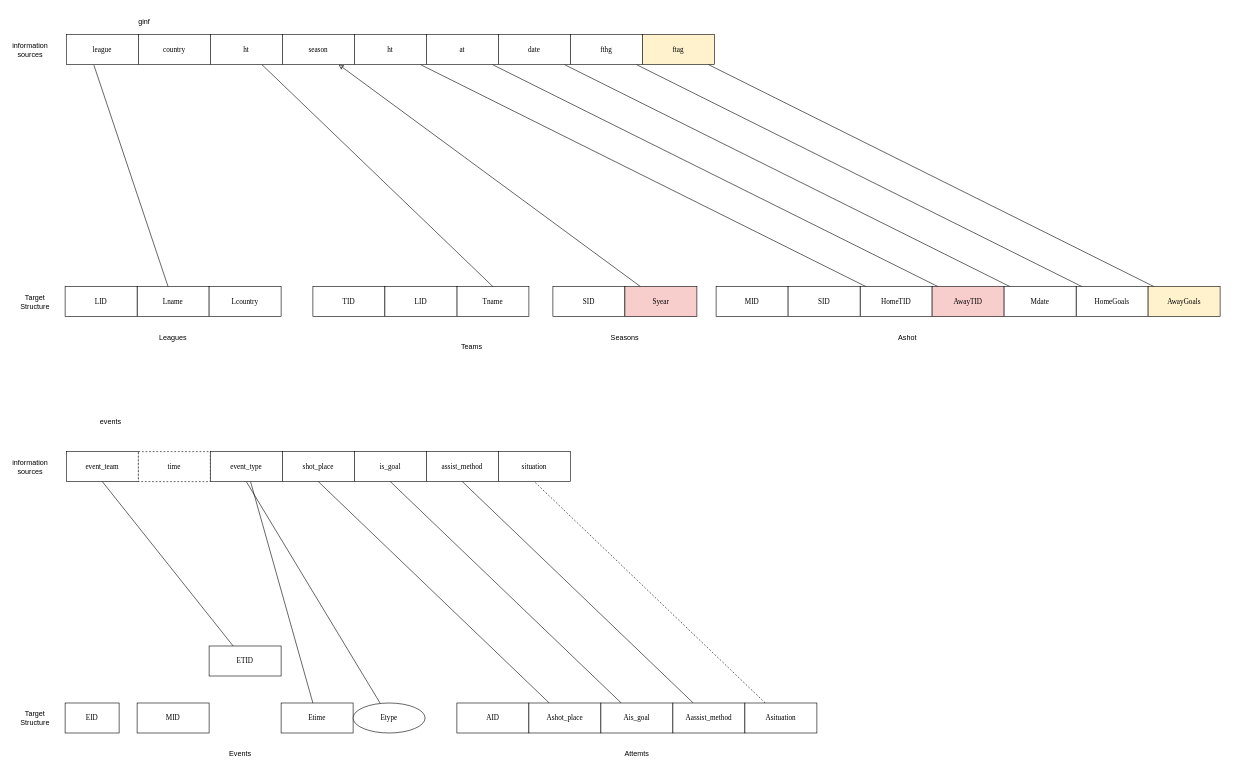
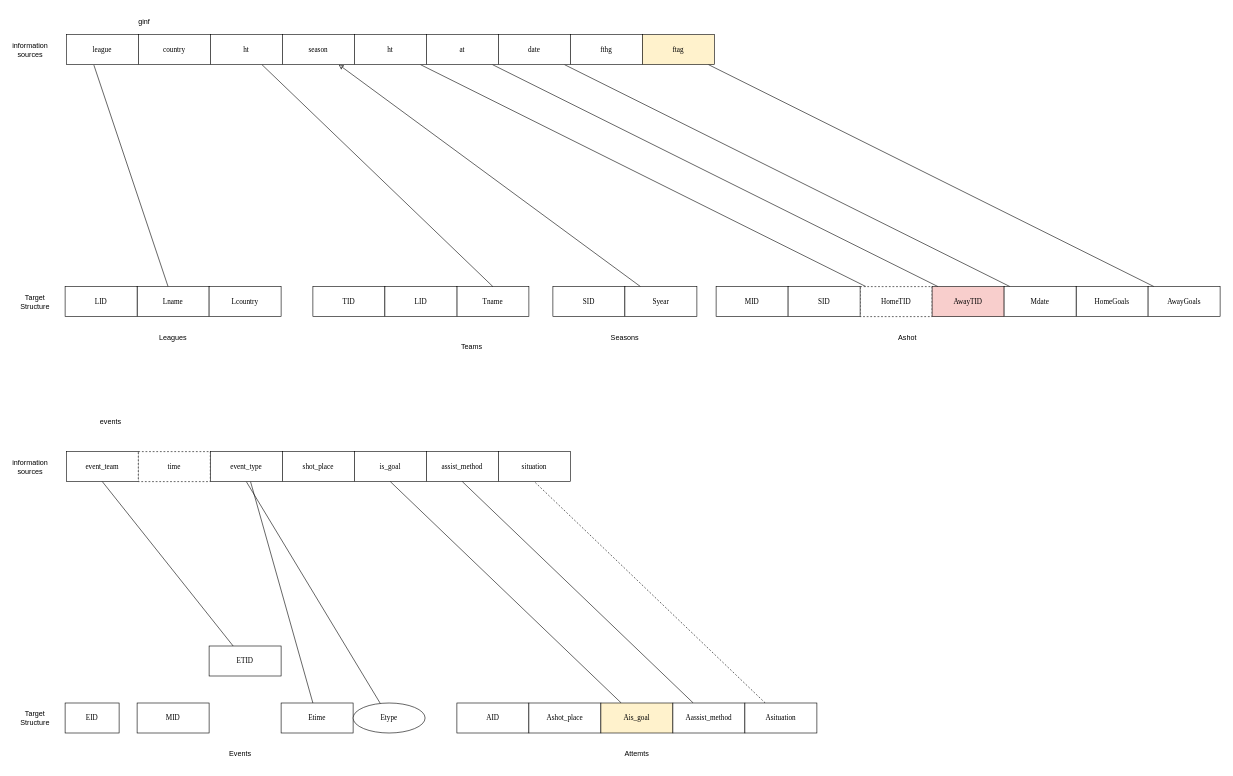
(860, 176) -> none
(661, 302) -> (661, 302)
(896, 302) -> (896, 302)
(1184, 302) -> (1184, 302)
(434, 593) -> none
(637, 718) -> (637, 718)
